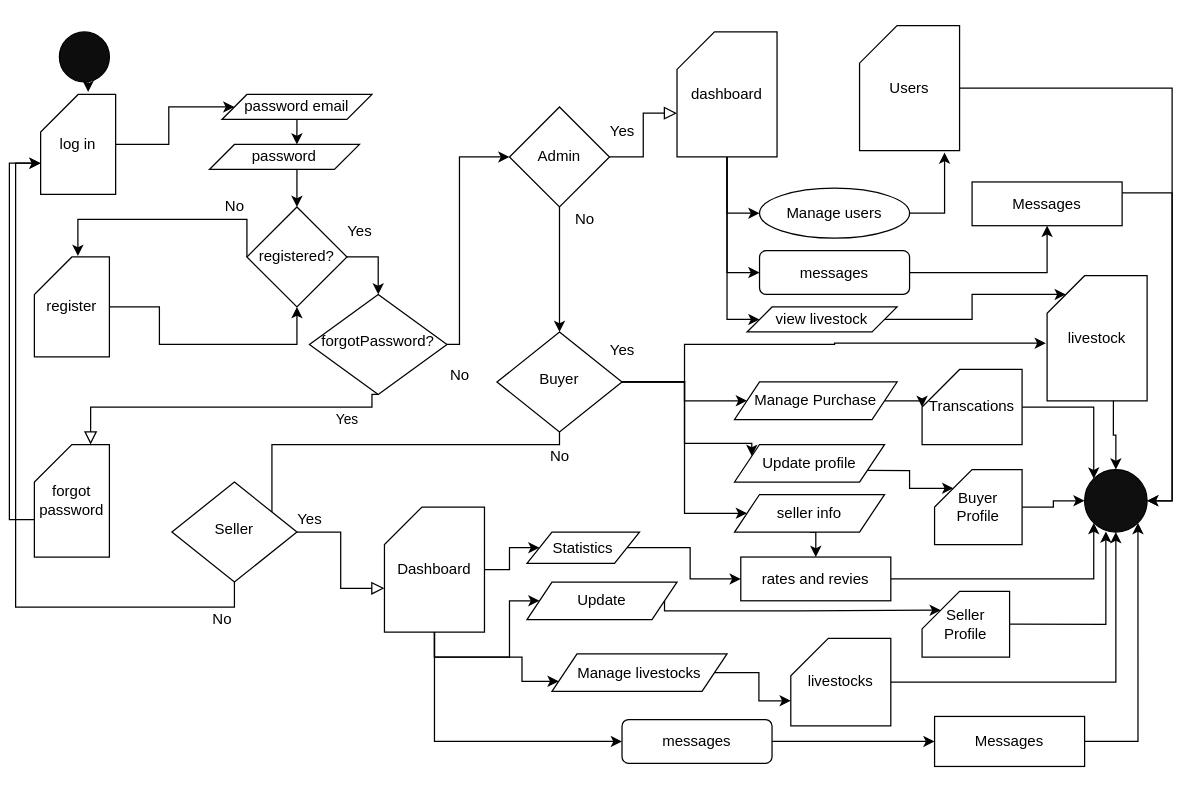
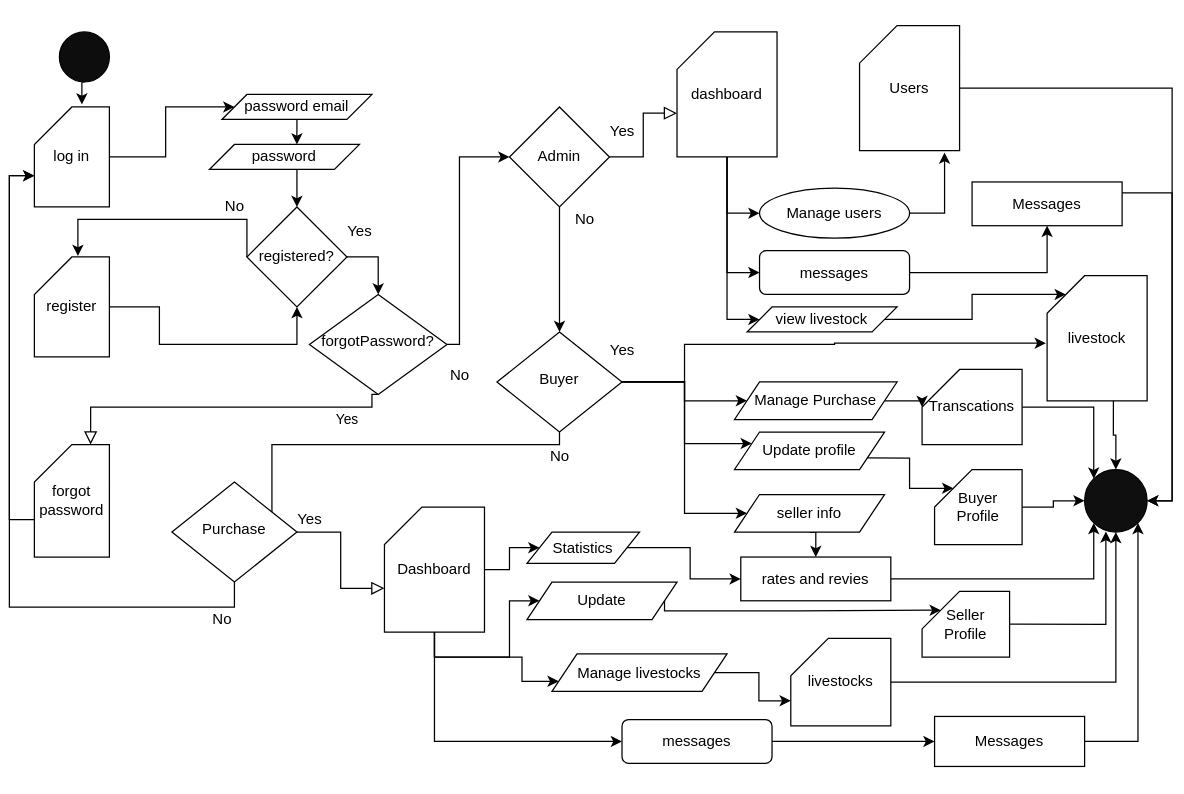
(78, 144) -> (72, 157)
(809, 463) -> (809, 451)
(234, 529) -> (234, 529)
